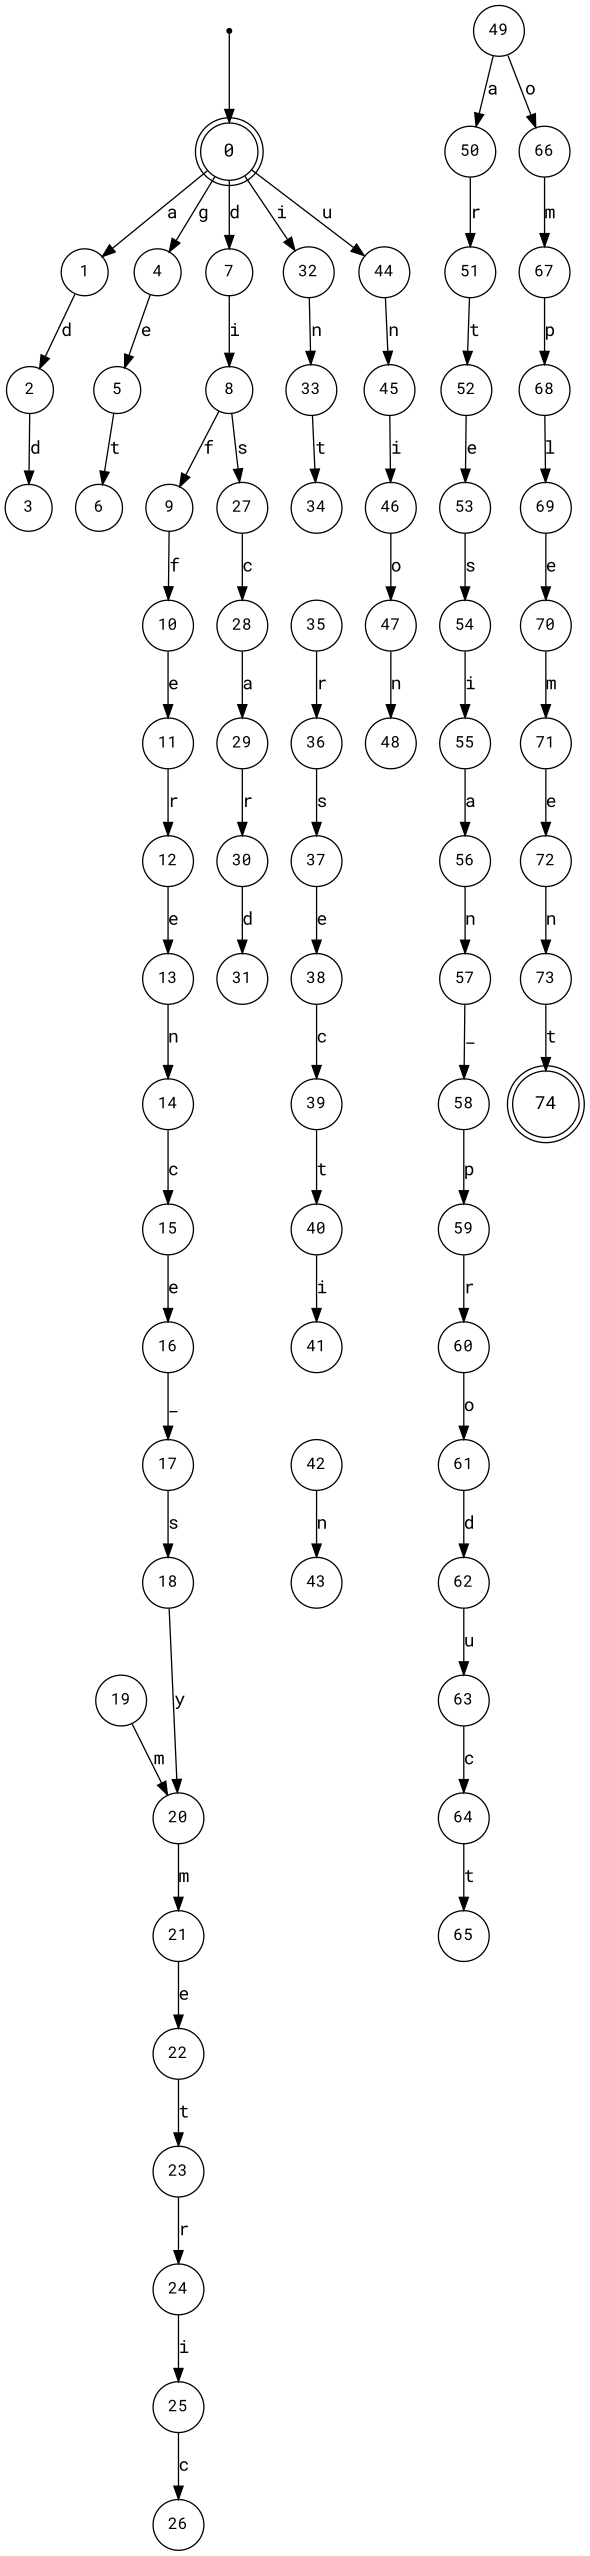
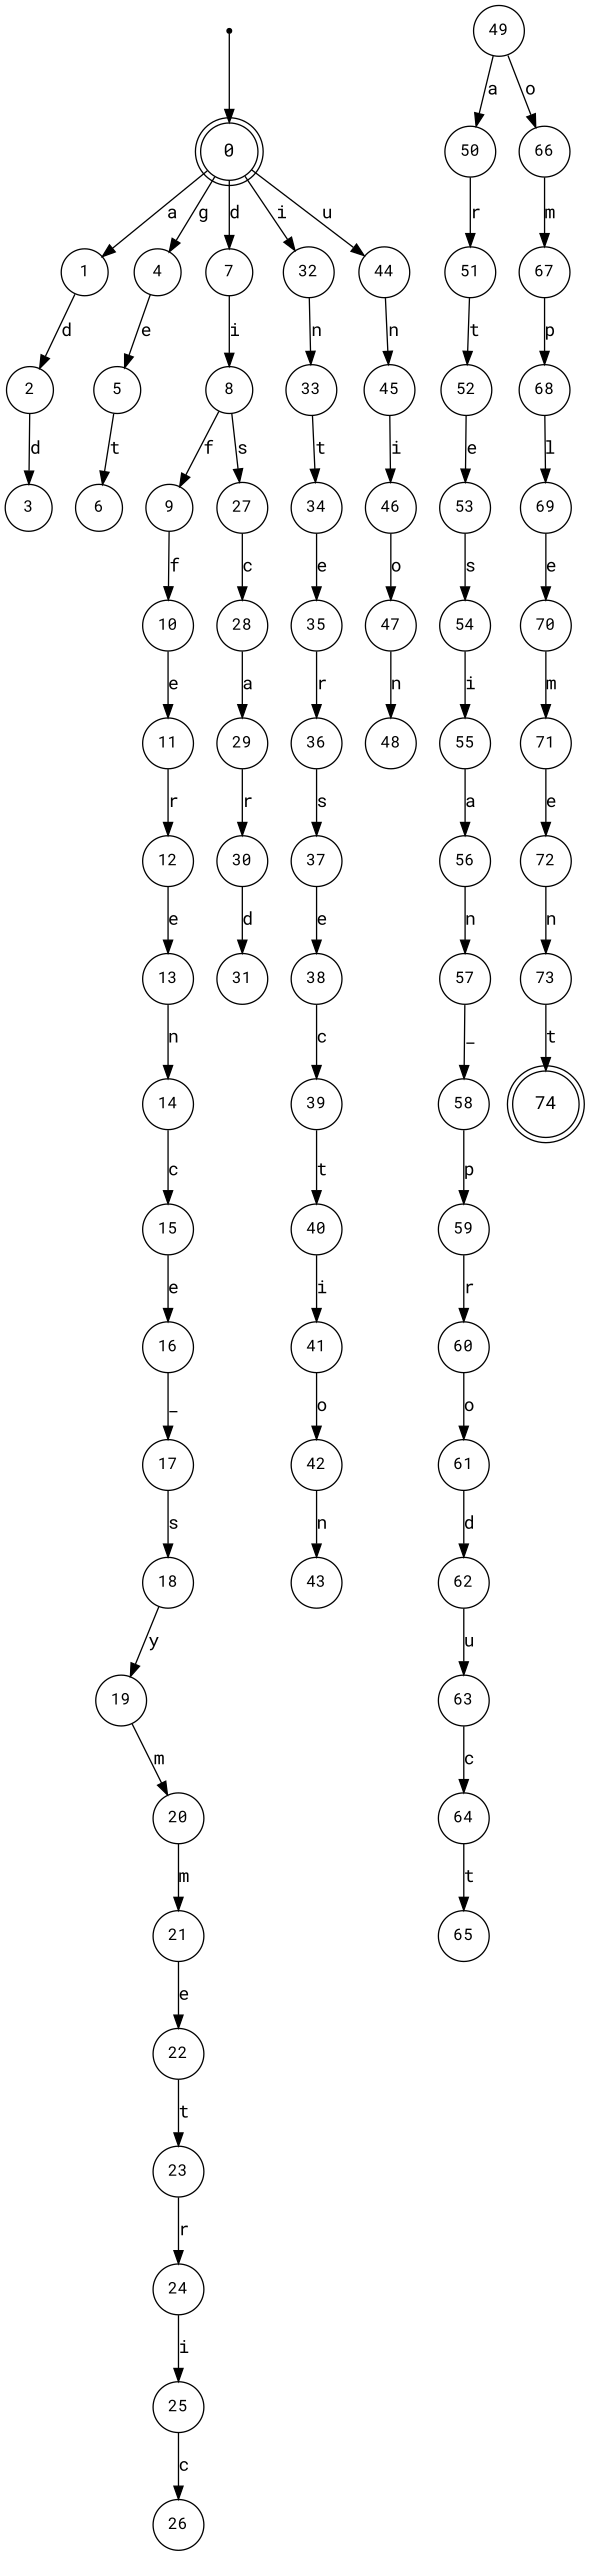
none -> (317, 560)
none -> (317, 1400)
(173, 1694) -> (147, 1636)
